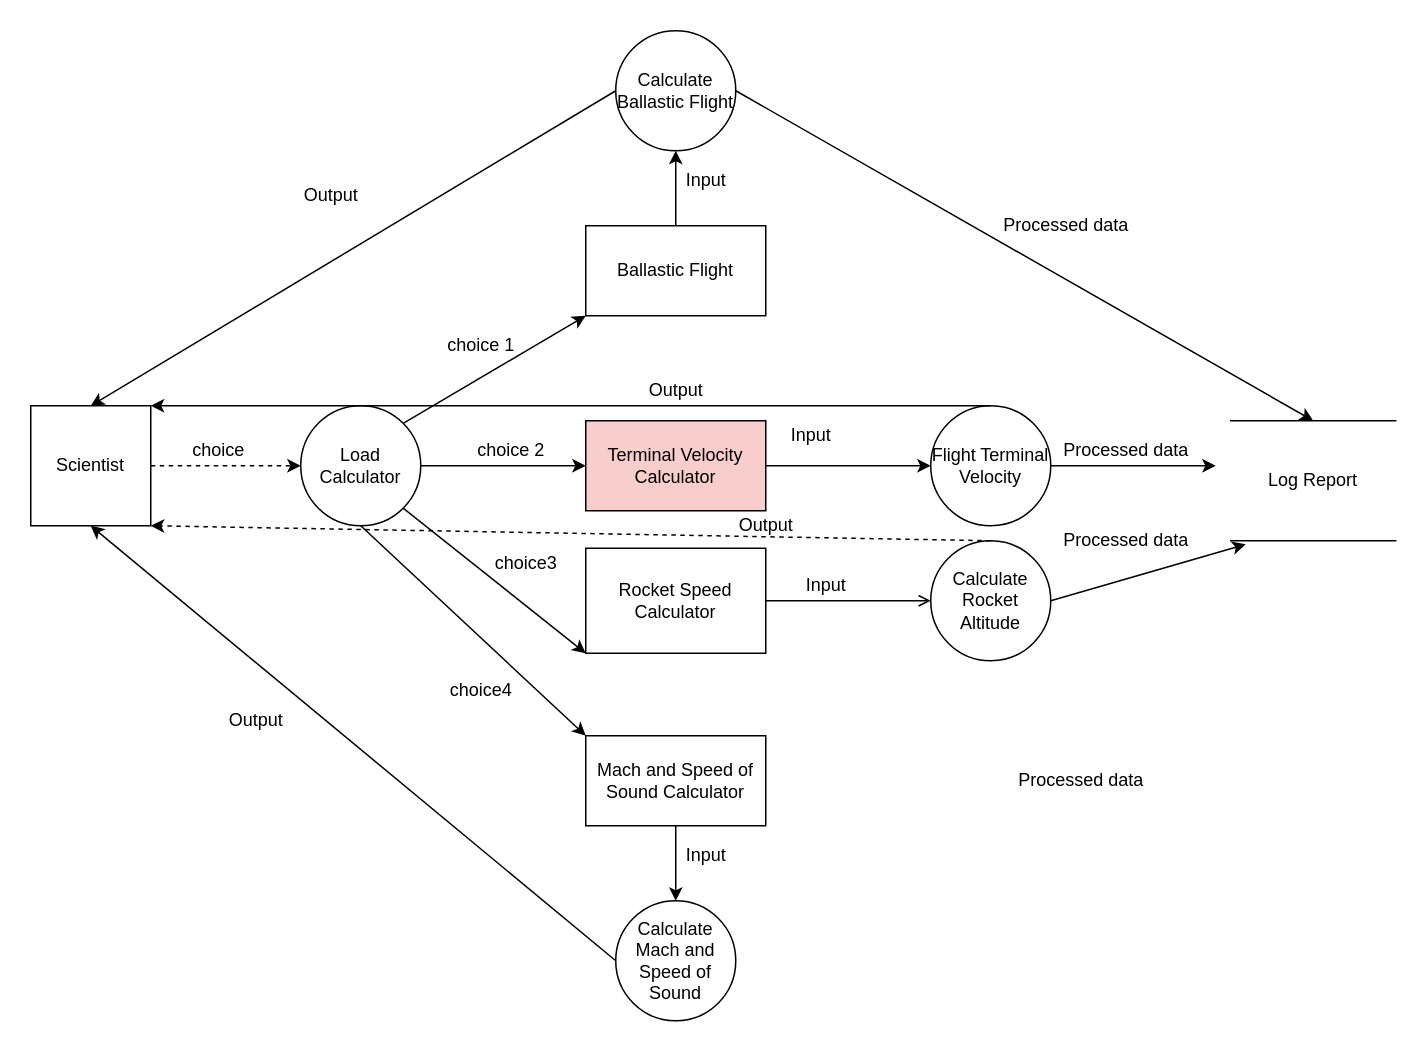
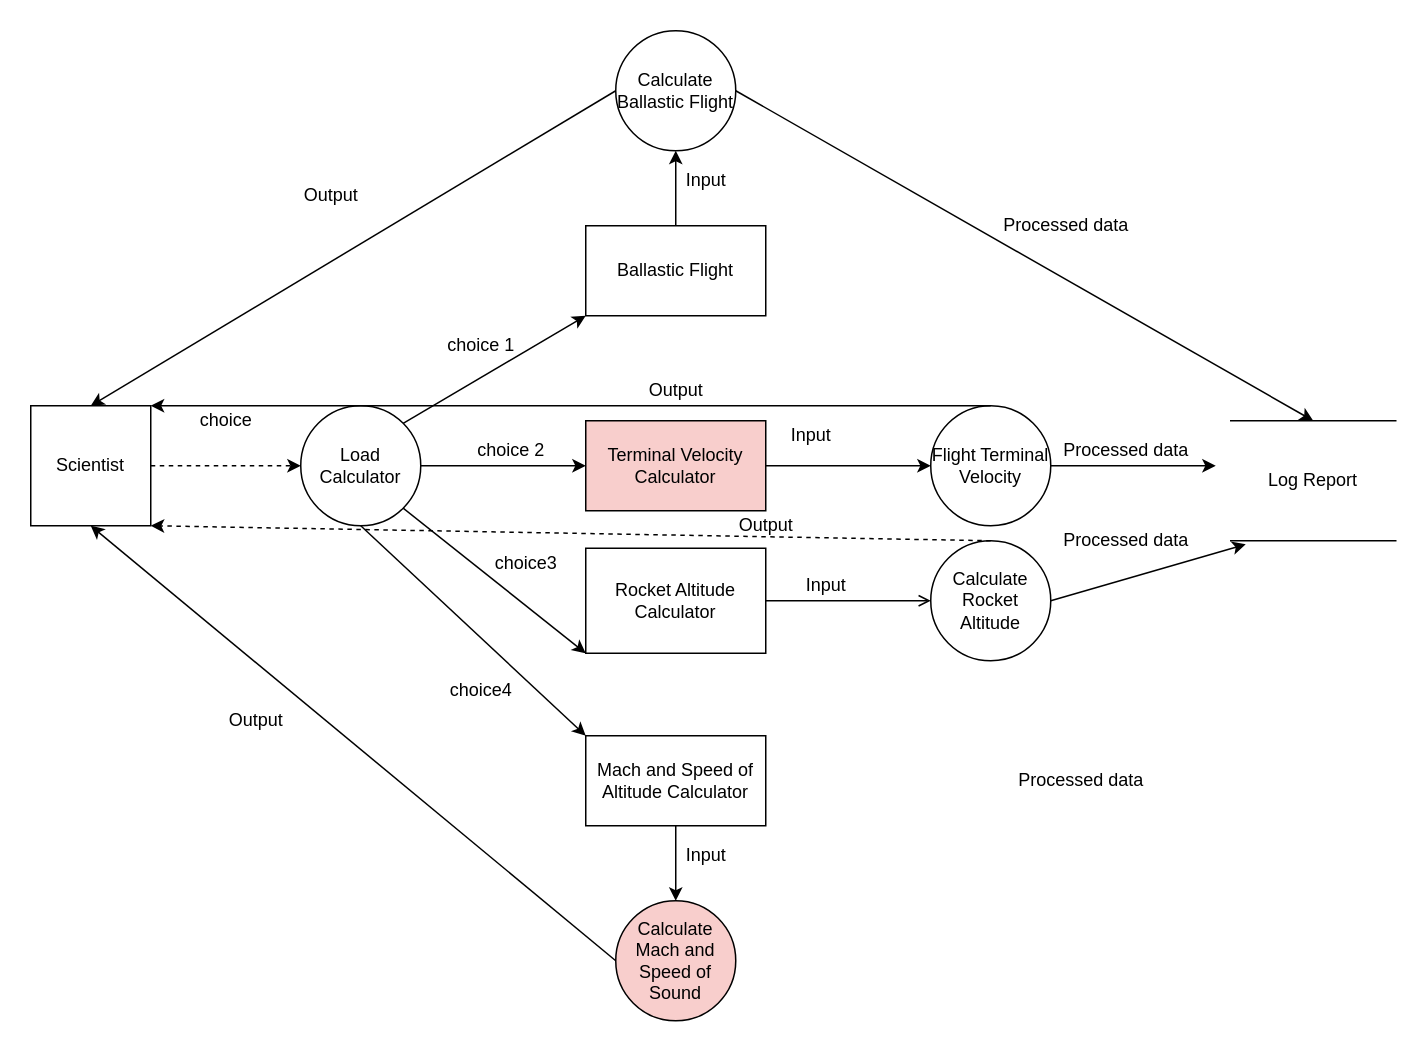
(218, 451) -> (226, 421)
(676, 601) -> (676, 601)
(676, 781) -> (676, 781)
(676, 961) -> (676, 961)
